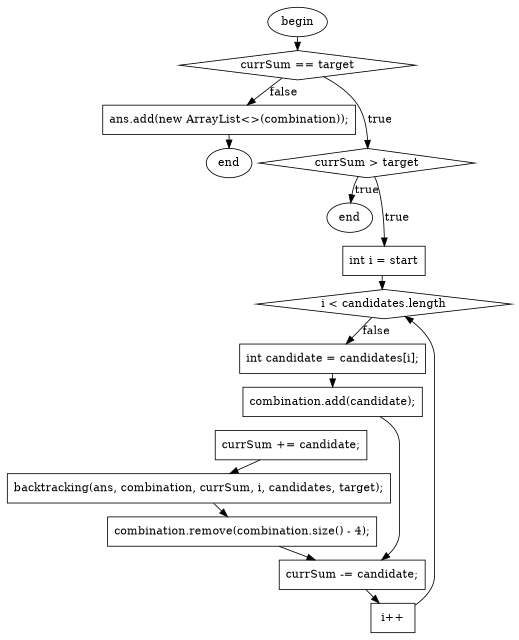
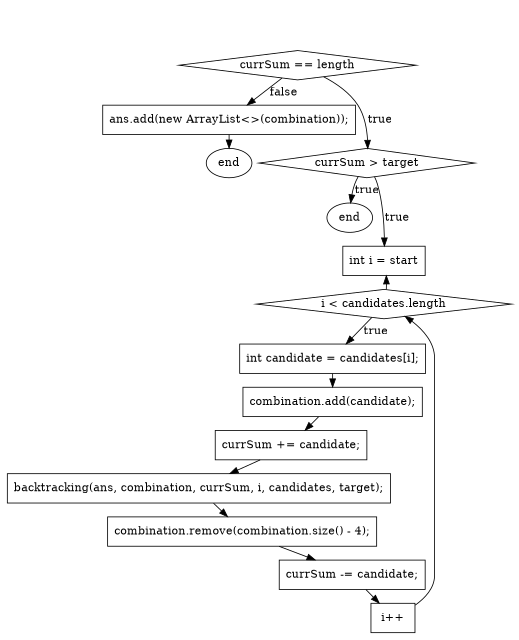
(298, 22) -> none
(298, 65) -> (298, 65)
(382, 279) -> (386, 287)
(376, 331) -> (376, 331)
(399, 484) -> (315, 421)
